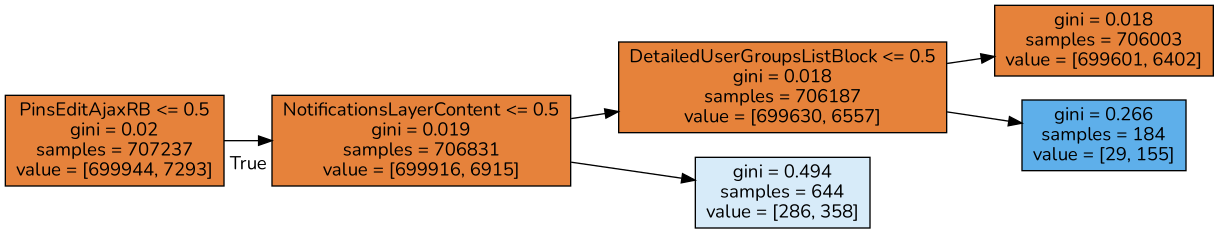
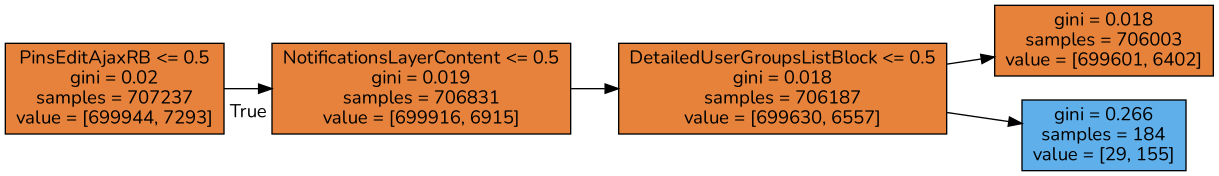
(783, 193) -> none
